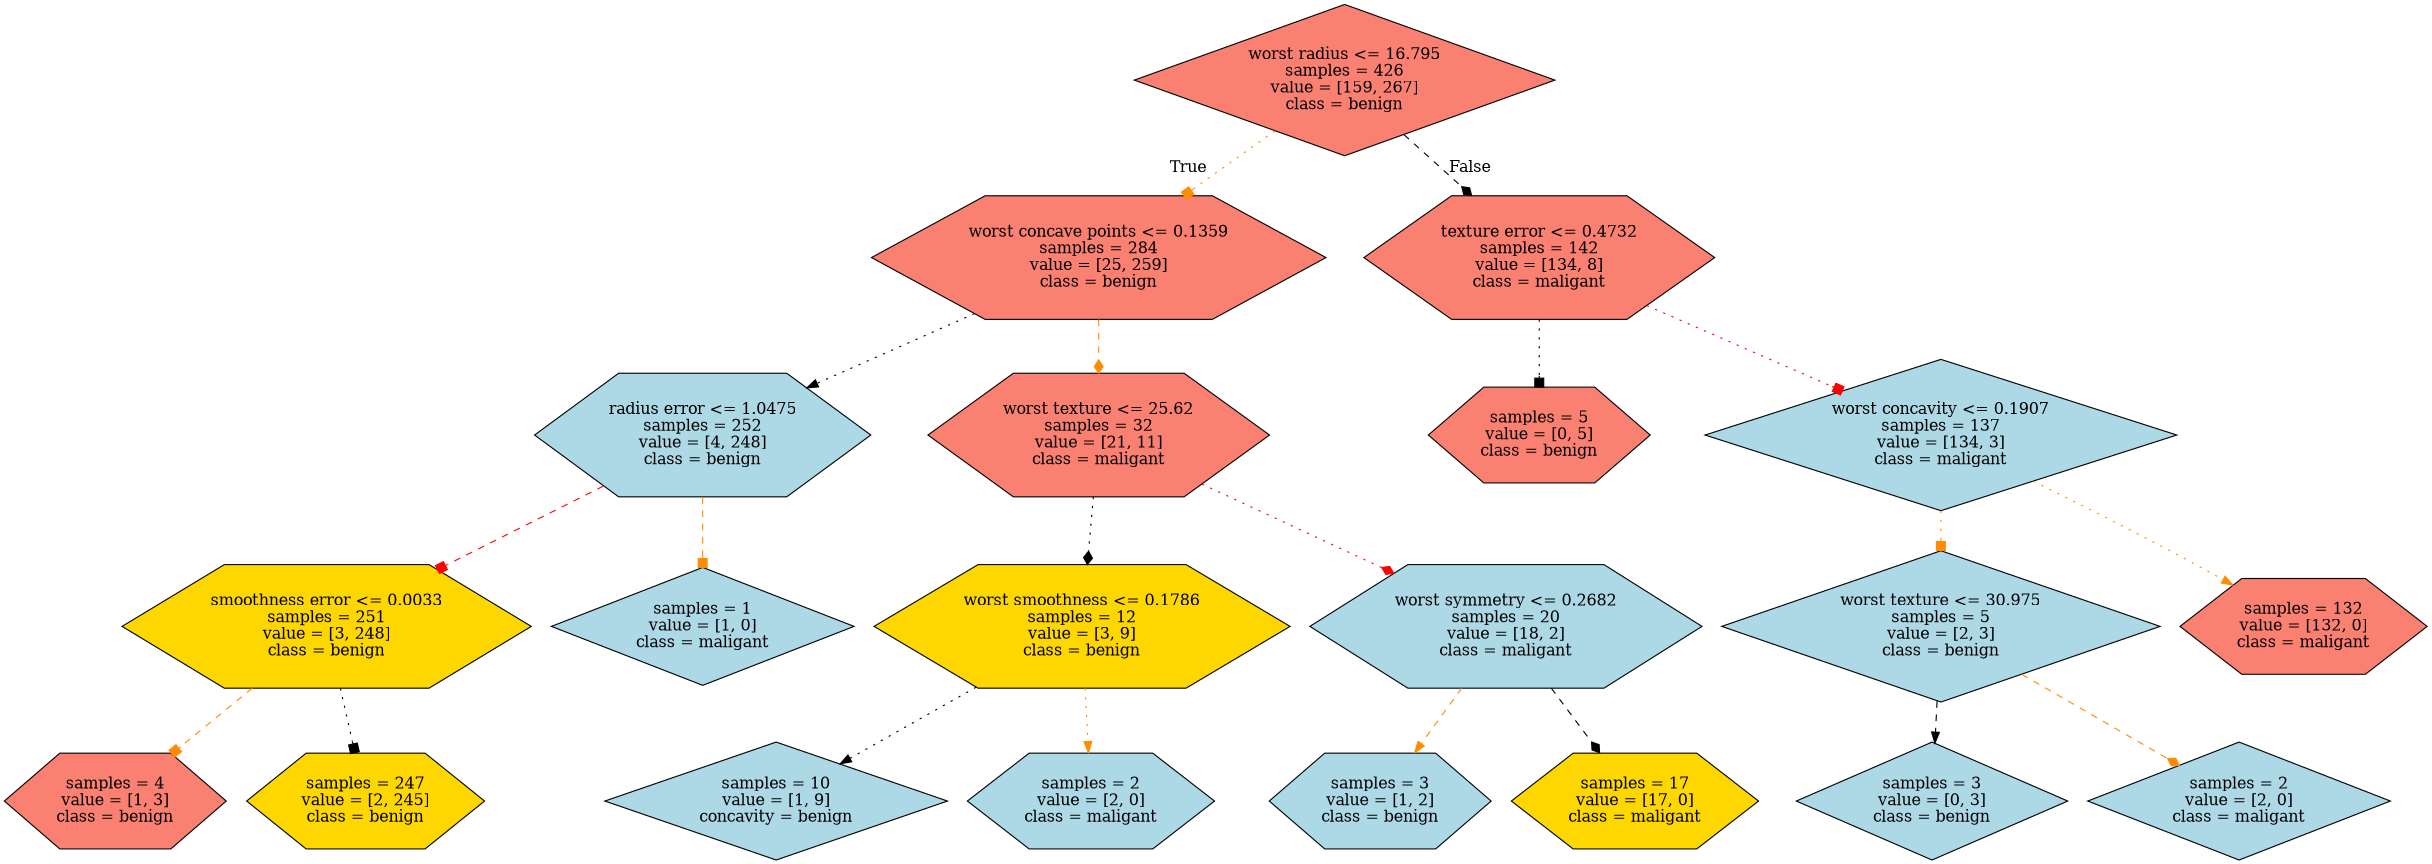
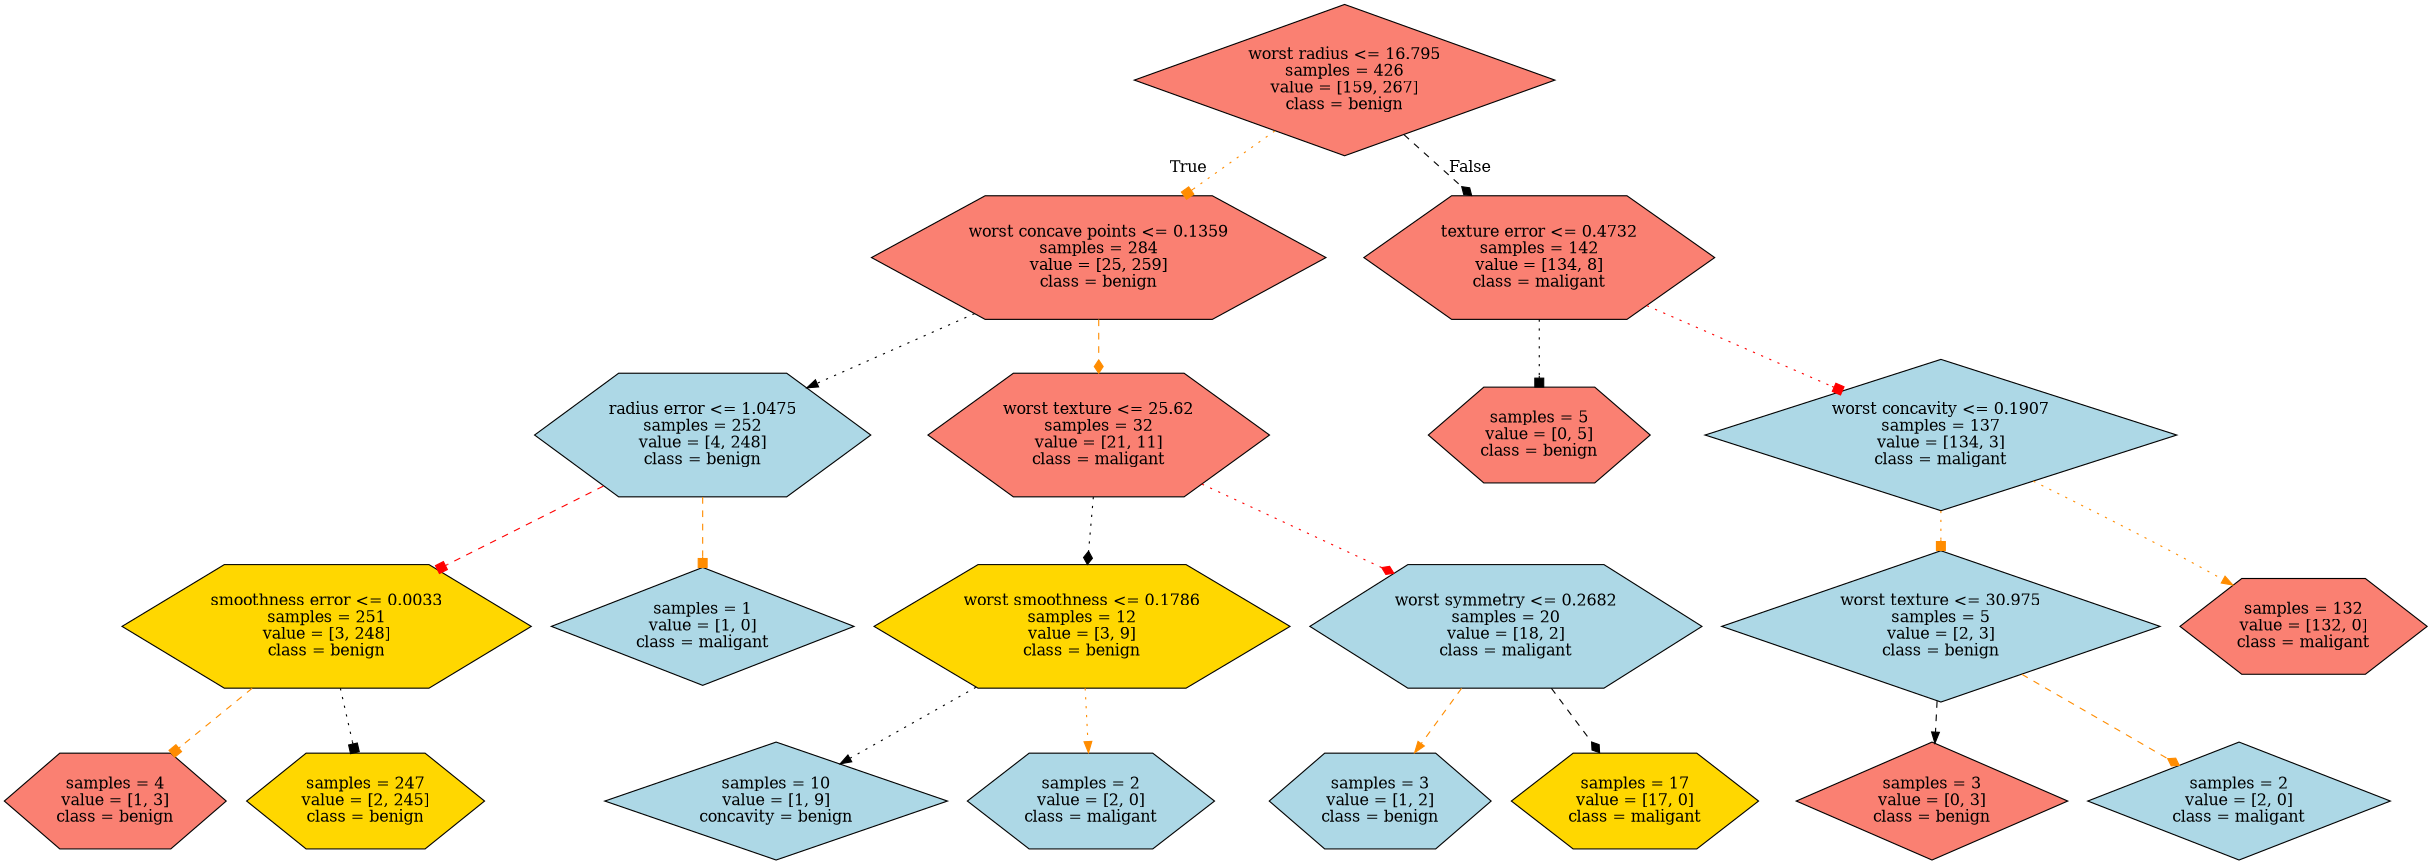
(1932, 801) -> (1932, 801)
